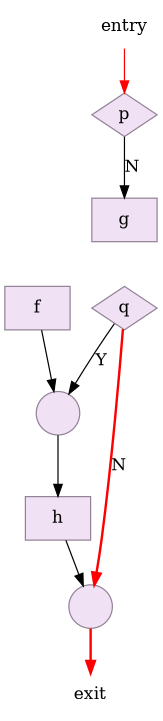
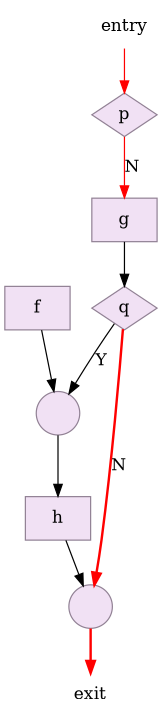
(124, 161) -> (124, 161)
none -> (124, 258)
